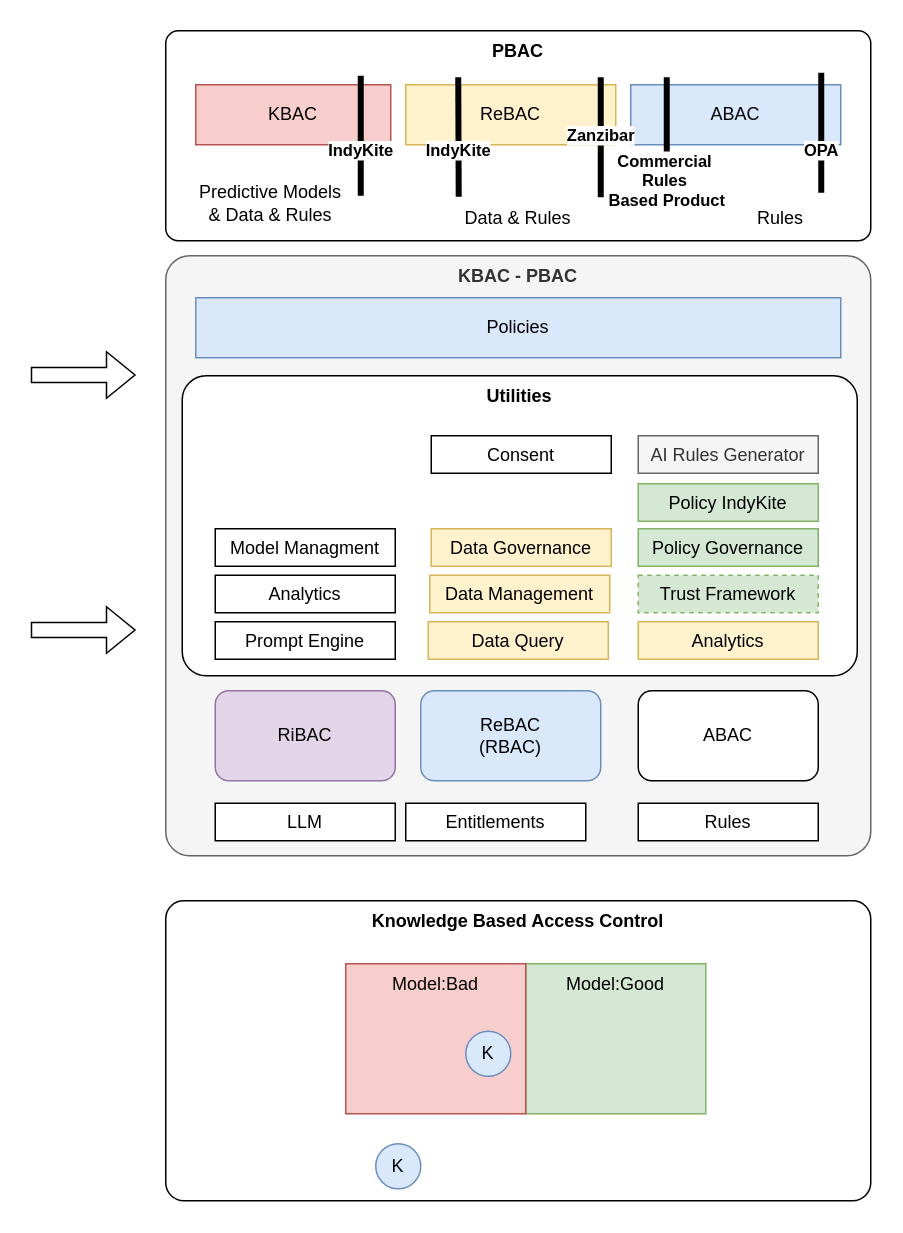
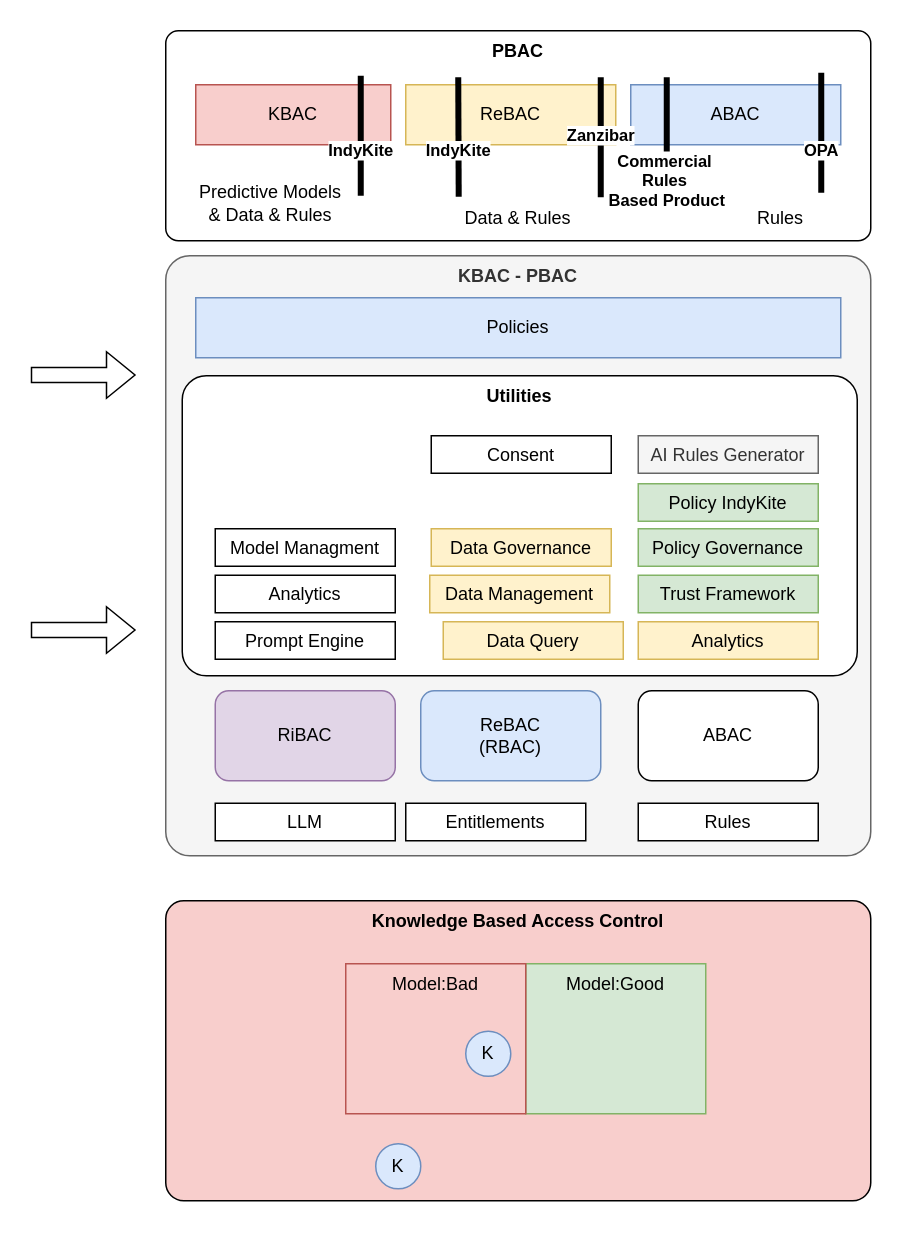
(728, 594) -> (728, 594)
(518, 641) -> (533, 641)
(518, 922) -> (518, 922)
